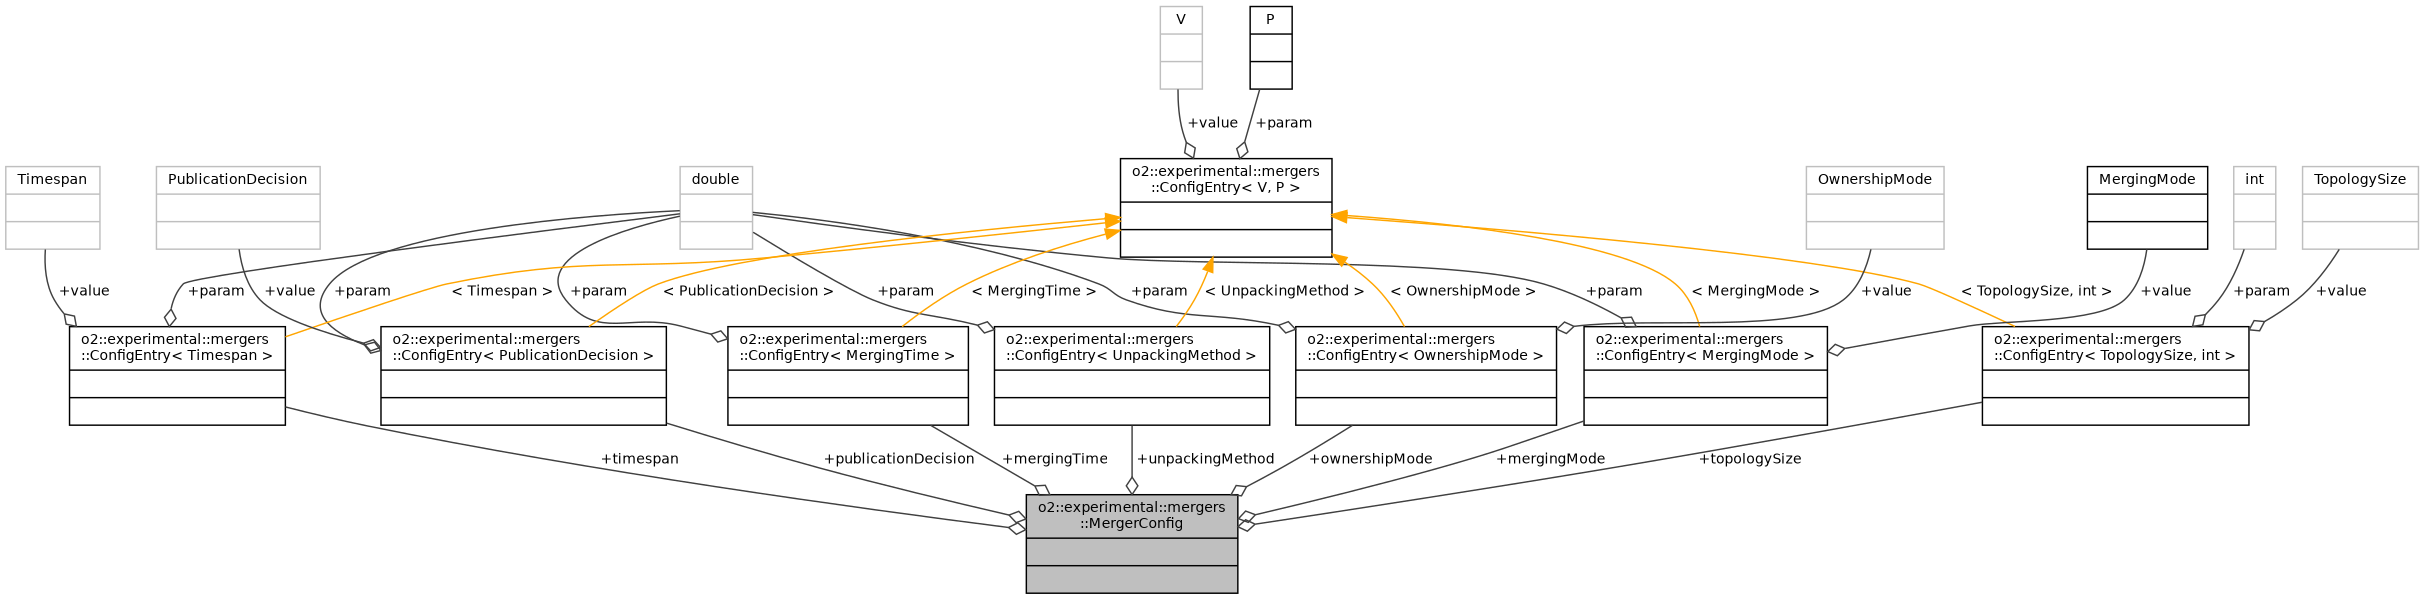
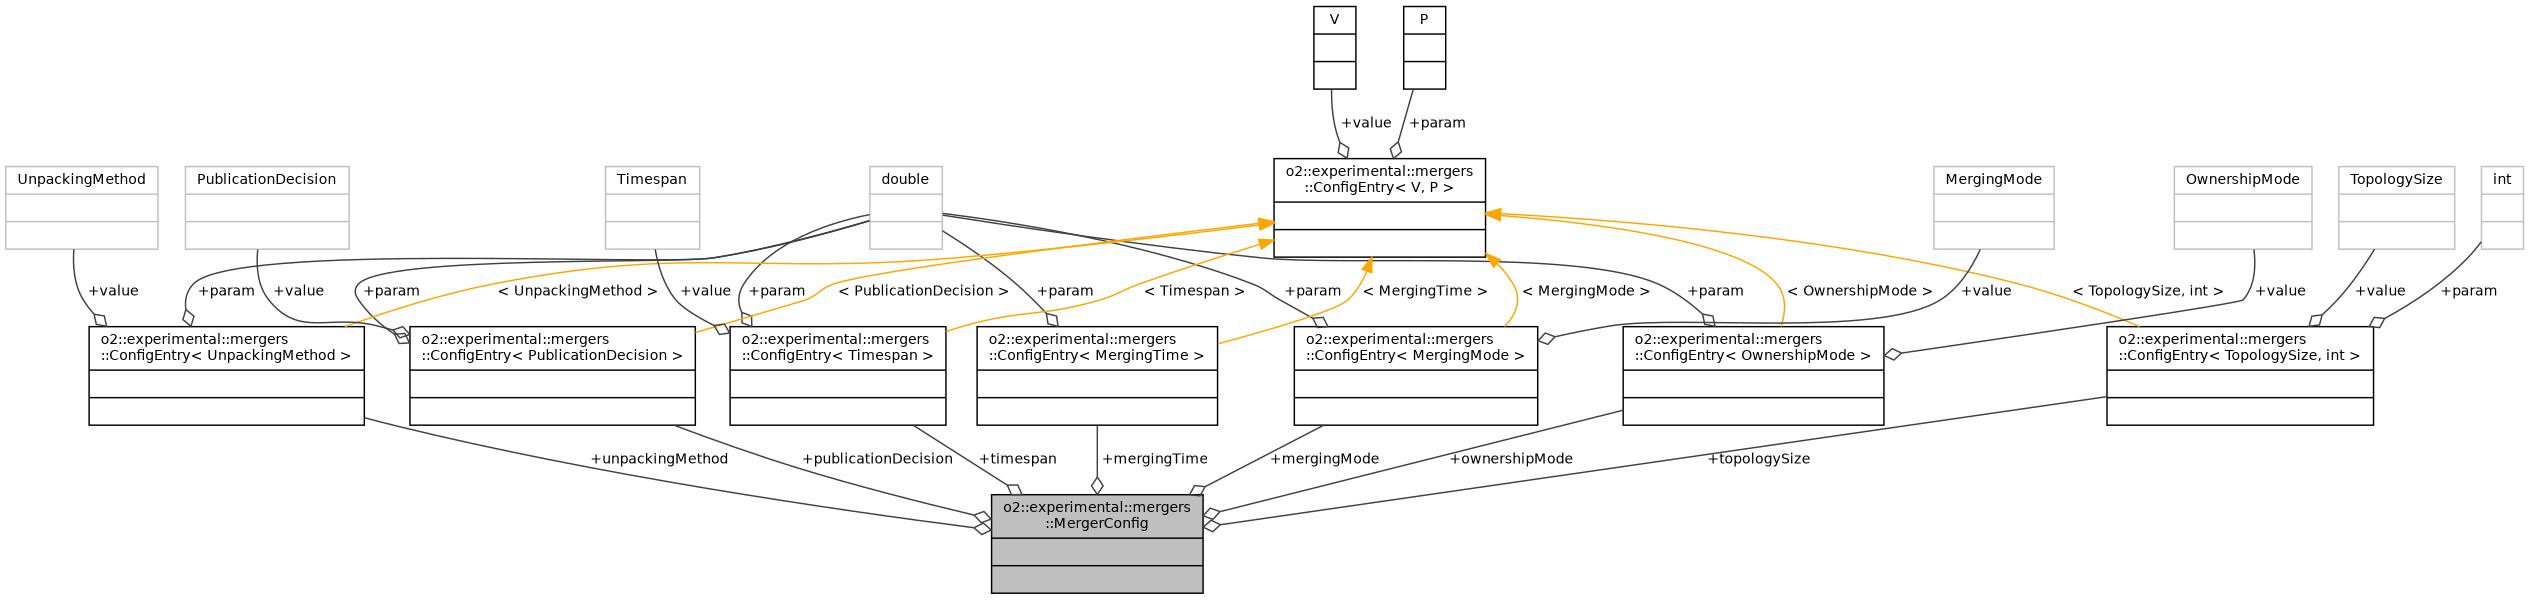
(1181, 48) -> (1335, 48)
none -> (82, 208)
(2148, 208) -> (1994, 208)
